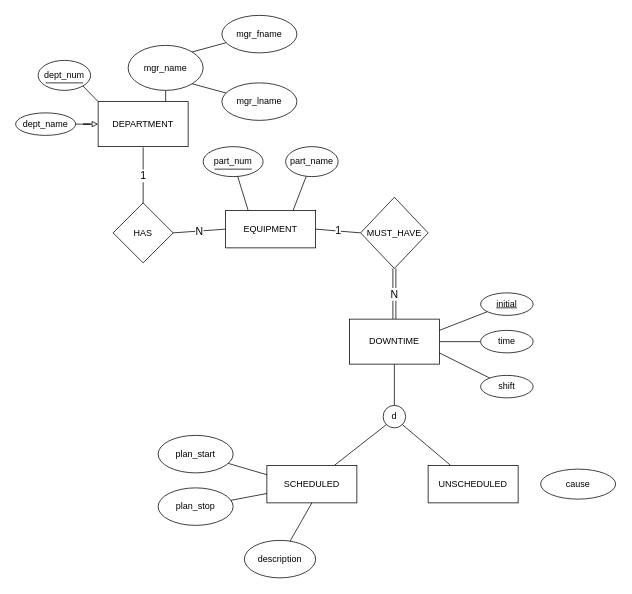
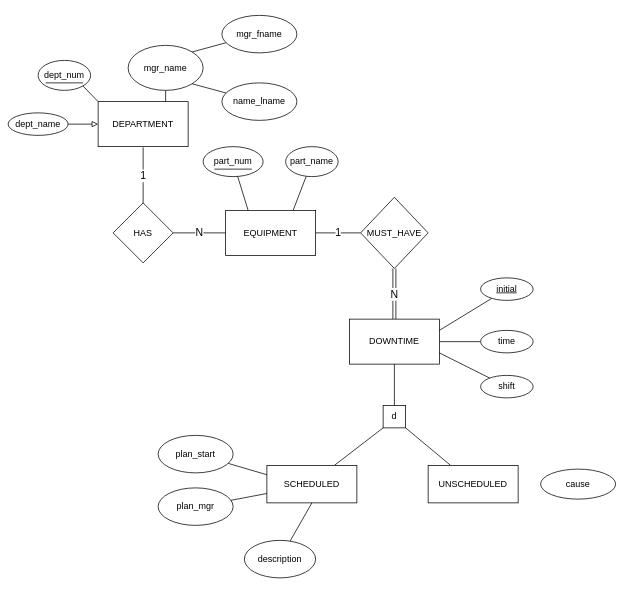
(259, 102) -> (259, 102)
(45, 124) -> (38, 124)
(270, 229) -> (270, 233)
(507, 304) -> (507, 289)
(394, 417) -> (394, 417)
(195, 507) -> (195, 507)
